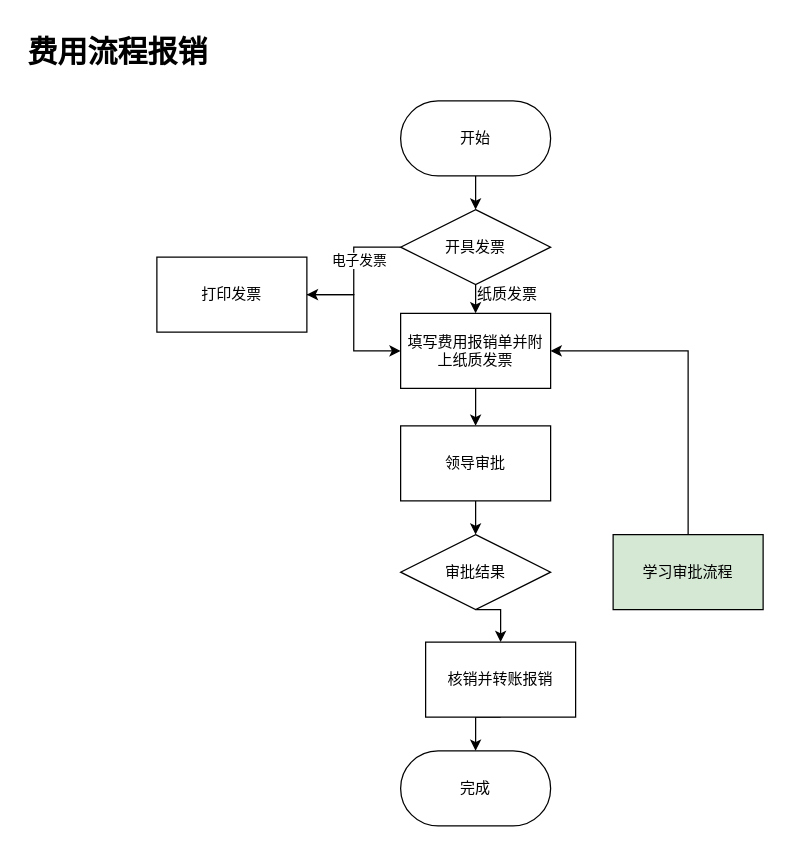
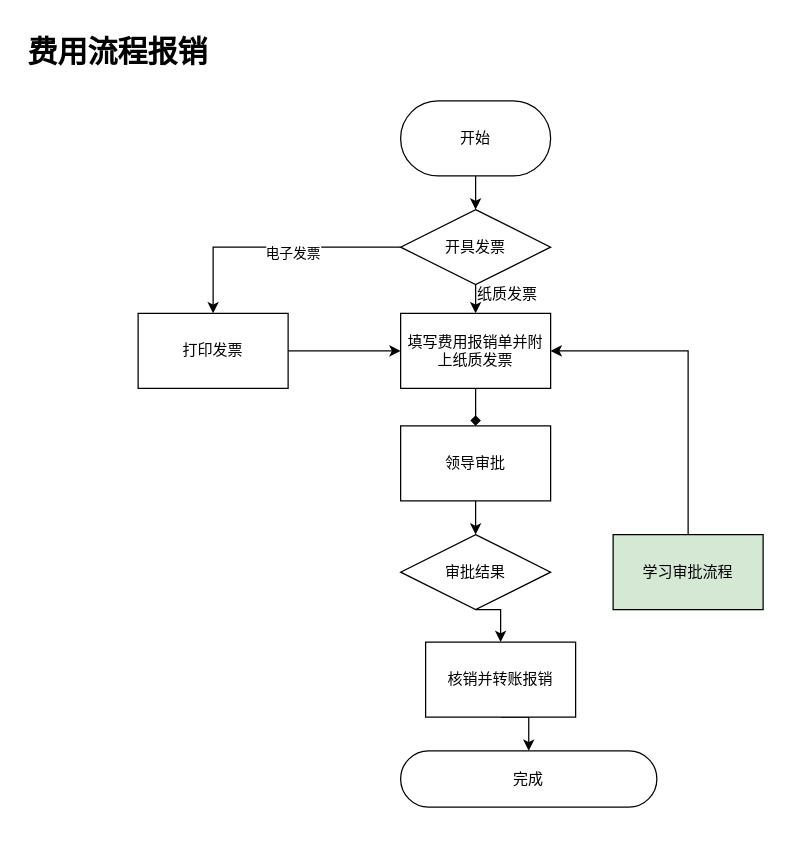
(232, 294) -> (213, 351)
(476, 416) -> (476, 415)
(476, 788) -> (529, 779)
